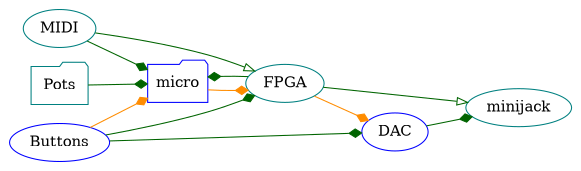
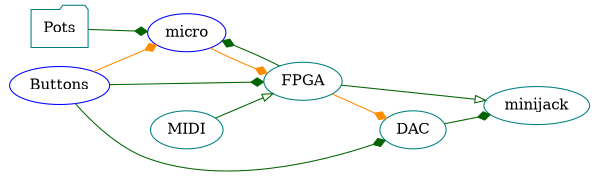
(111, 53) -> none
(178, 83) -> (187, 33)
(395, 132) -> (413, 130)
